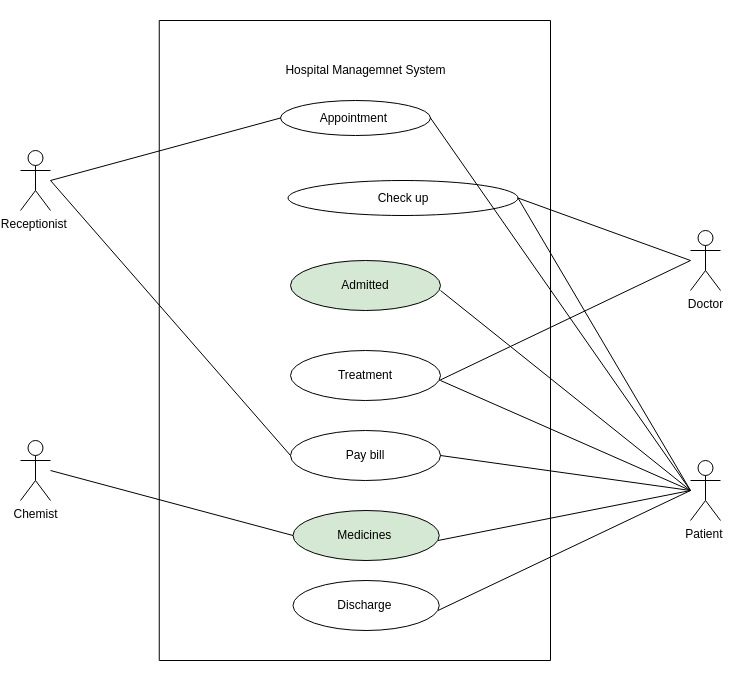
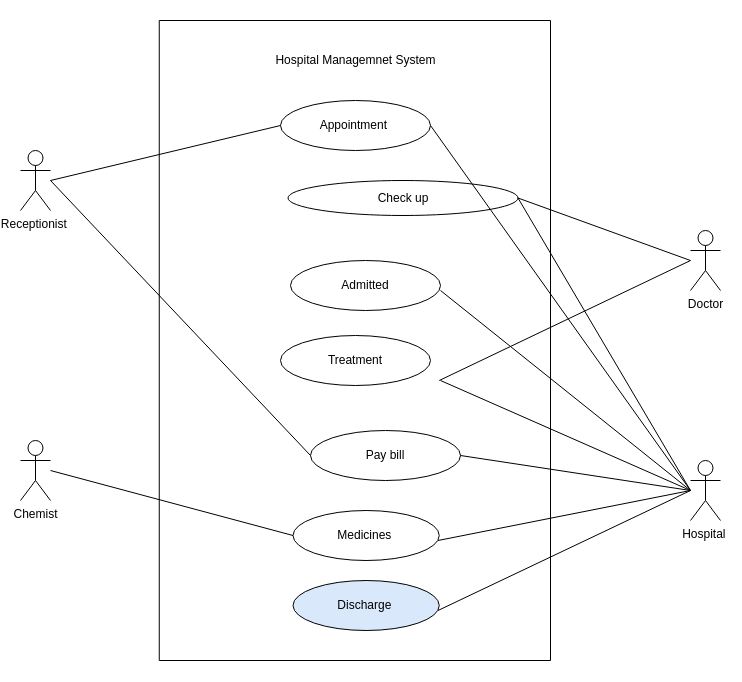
(366, 71) -> (356, 61)
(356, 118) -> (356, 126)
(366, 286) -> (366, 286)
(366, 376) -> (356, 361)
(366, 456) -> (386, 456)
(706, 535) -> (706, 535)
(366, 536) -> (366, 536)
(366, 606) -> (366, 606)
